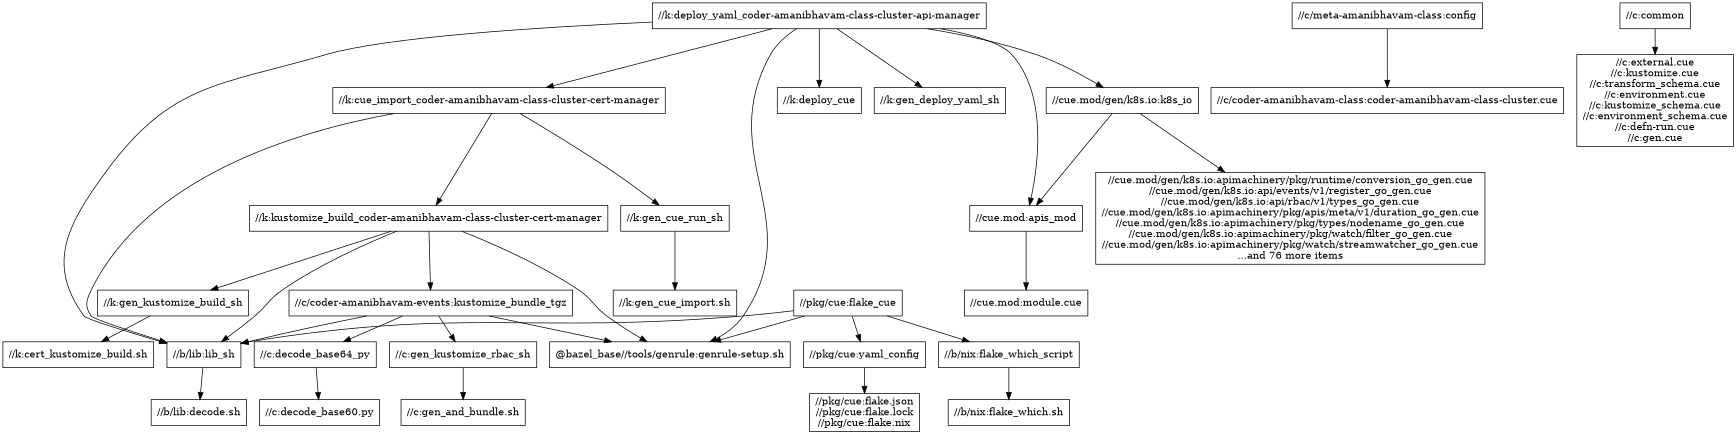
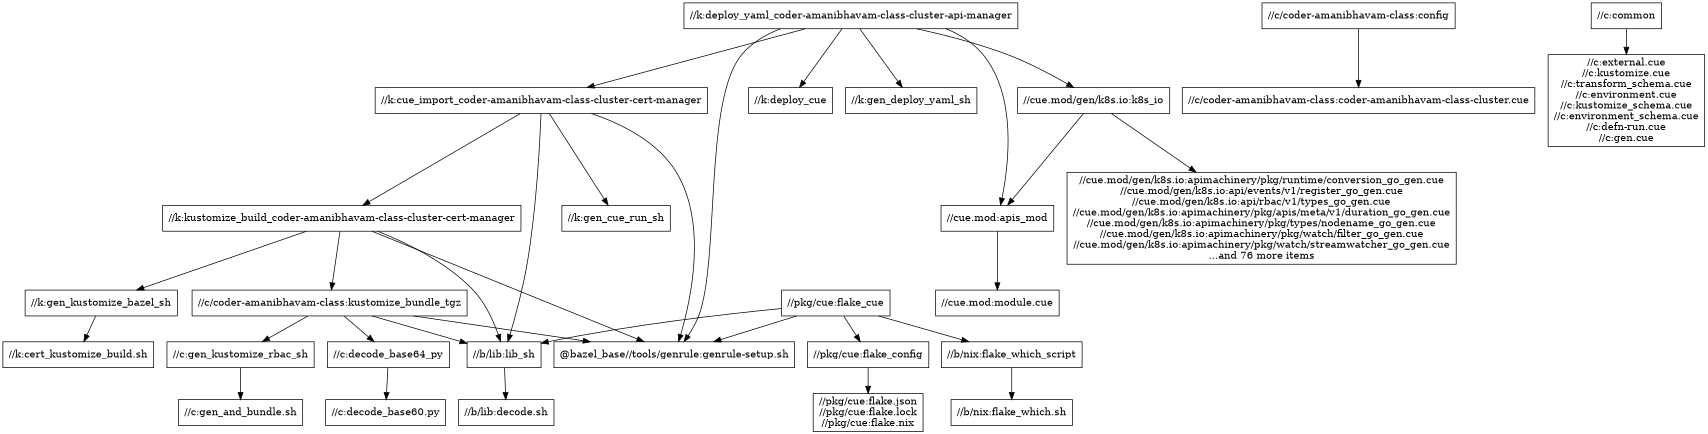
(1387, 16) -> (1359, 16)
(245, 77) -> none
none -> (688, 200)
(173, 303) -> (101, 303)
(431, 303) -> (330, 303)
(675, 303) -> none
(865, 355) -> (868, 355)
